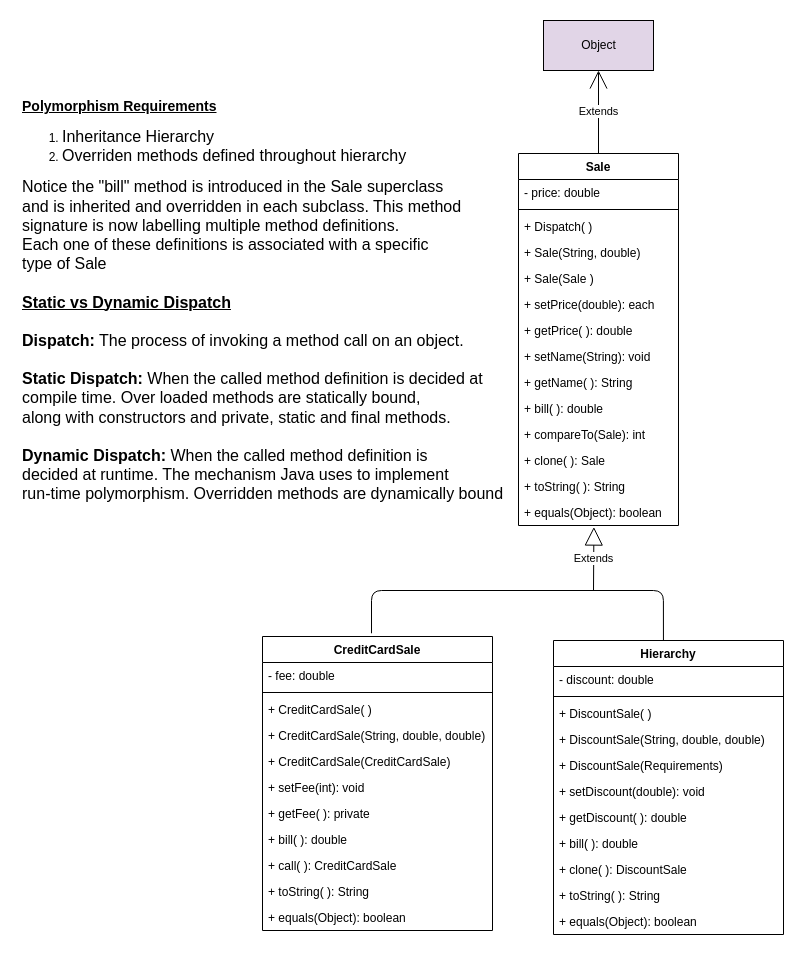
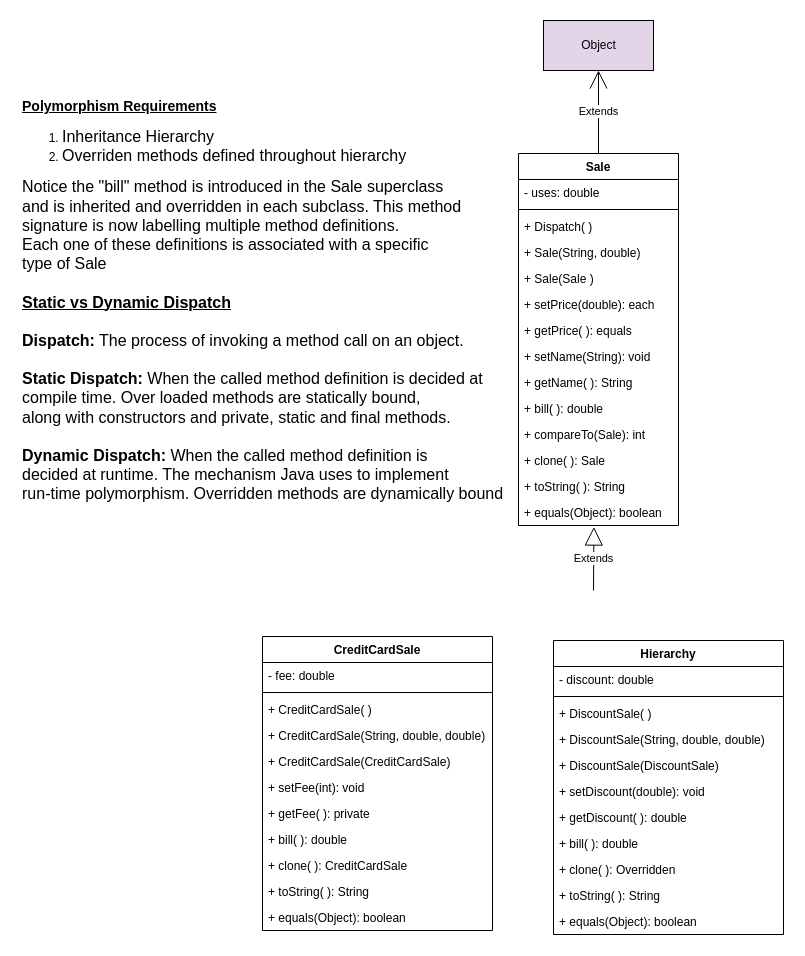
(567, 193) -> (565, 193)
(585, 331) -> (585, 331)
(521, 591) -> none
(647, 766) -> (645, 766)
(340, 866) -> (344, 866)
(629, 870) -> (624, 870)
